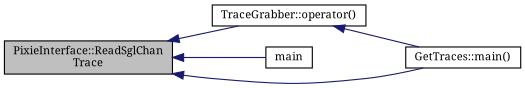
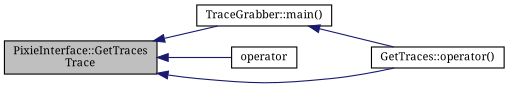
(289, 15) -> (264, 15)
(88, 57) -> (81, 57)
(289, 57) -> (264, 57)
(463, 57) -> (438, 57)
